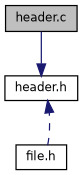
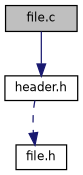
(41, 18) -> (41, 18)
(49, 129) -> (33, 117)
